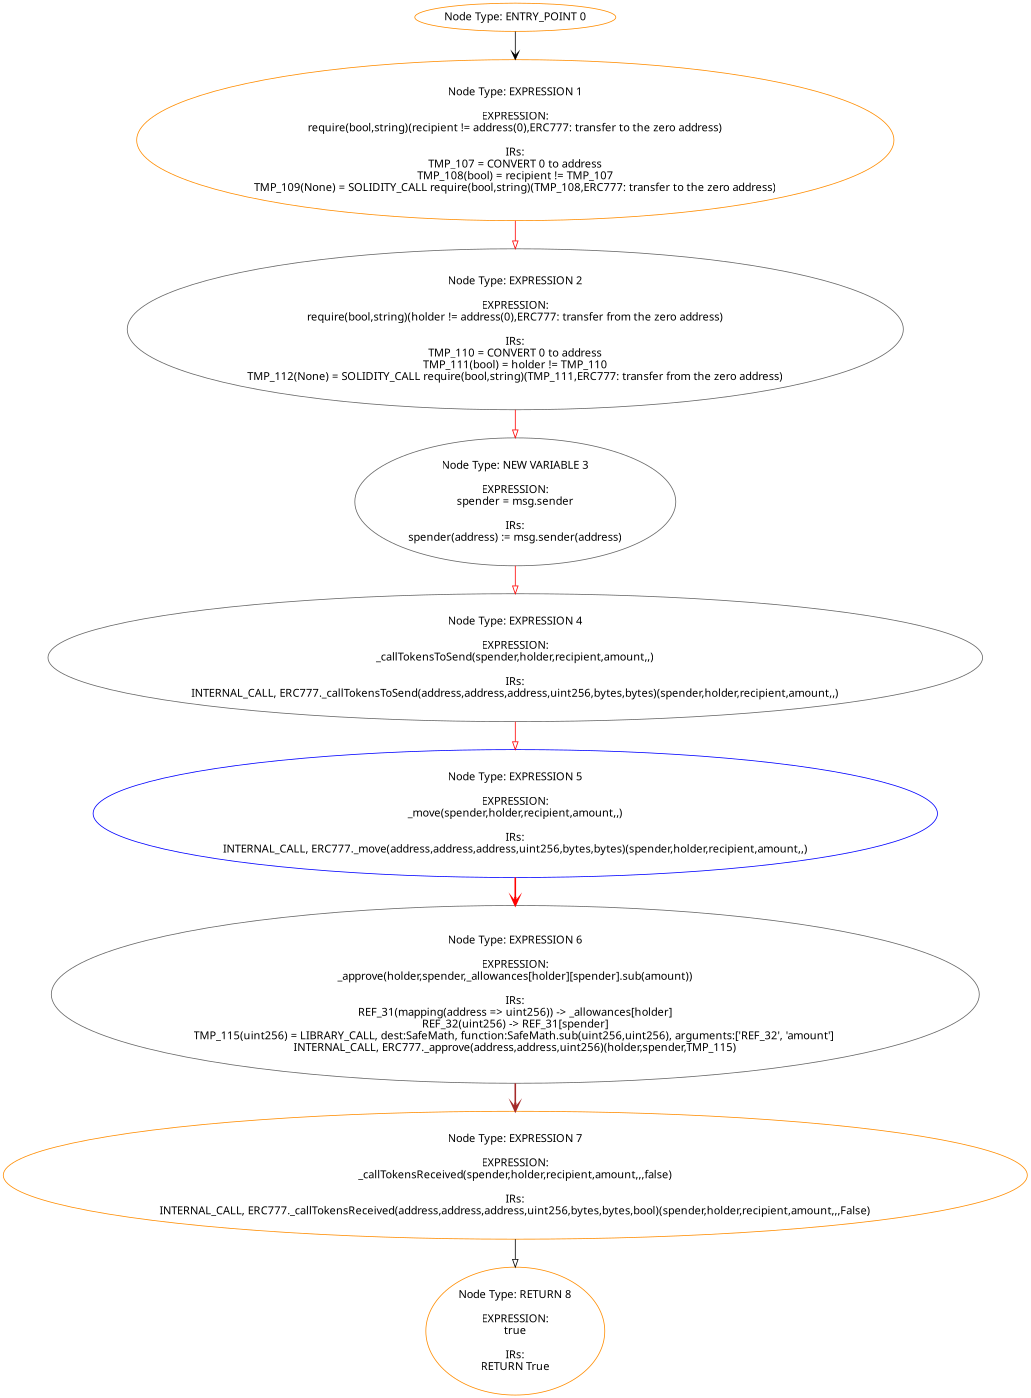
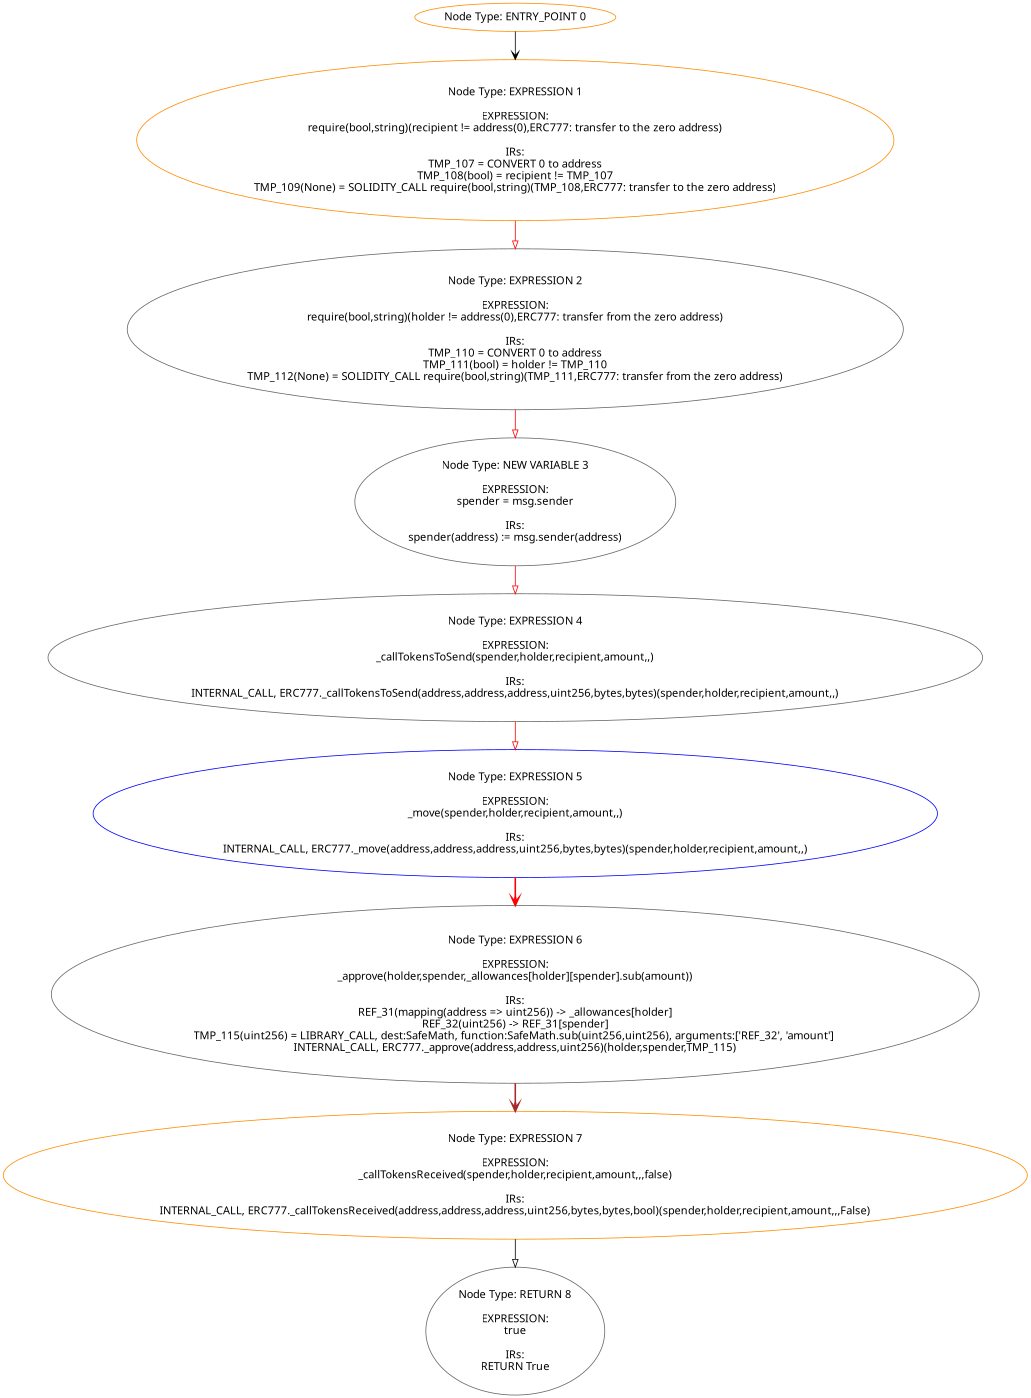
(515, 1331) -> (515, 1331)
